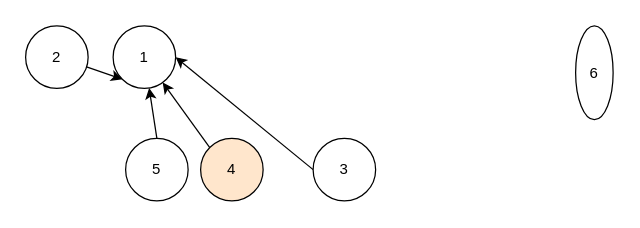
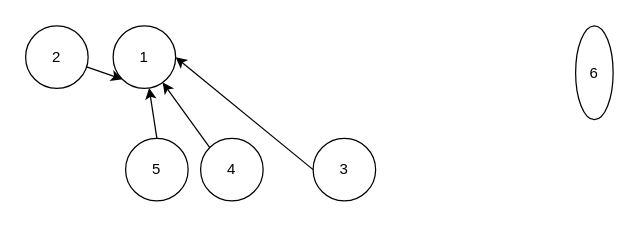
(232, 169) -> (232, 169)
